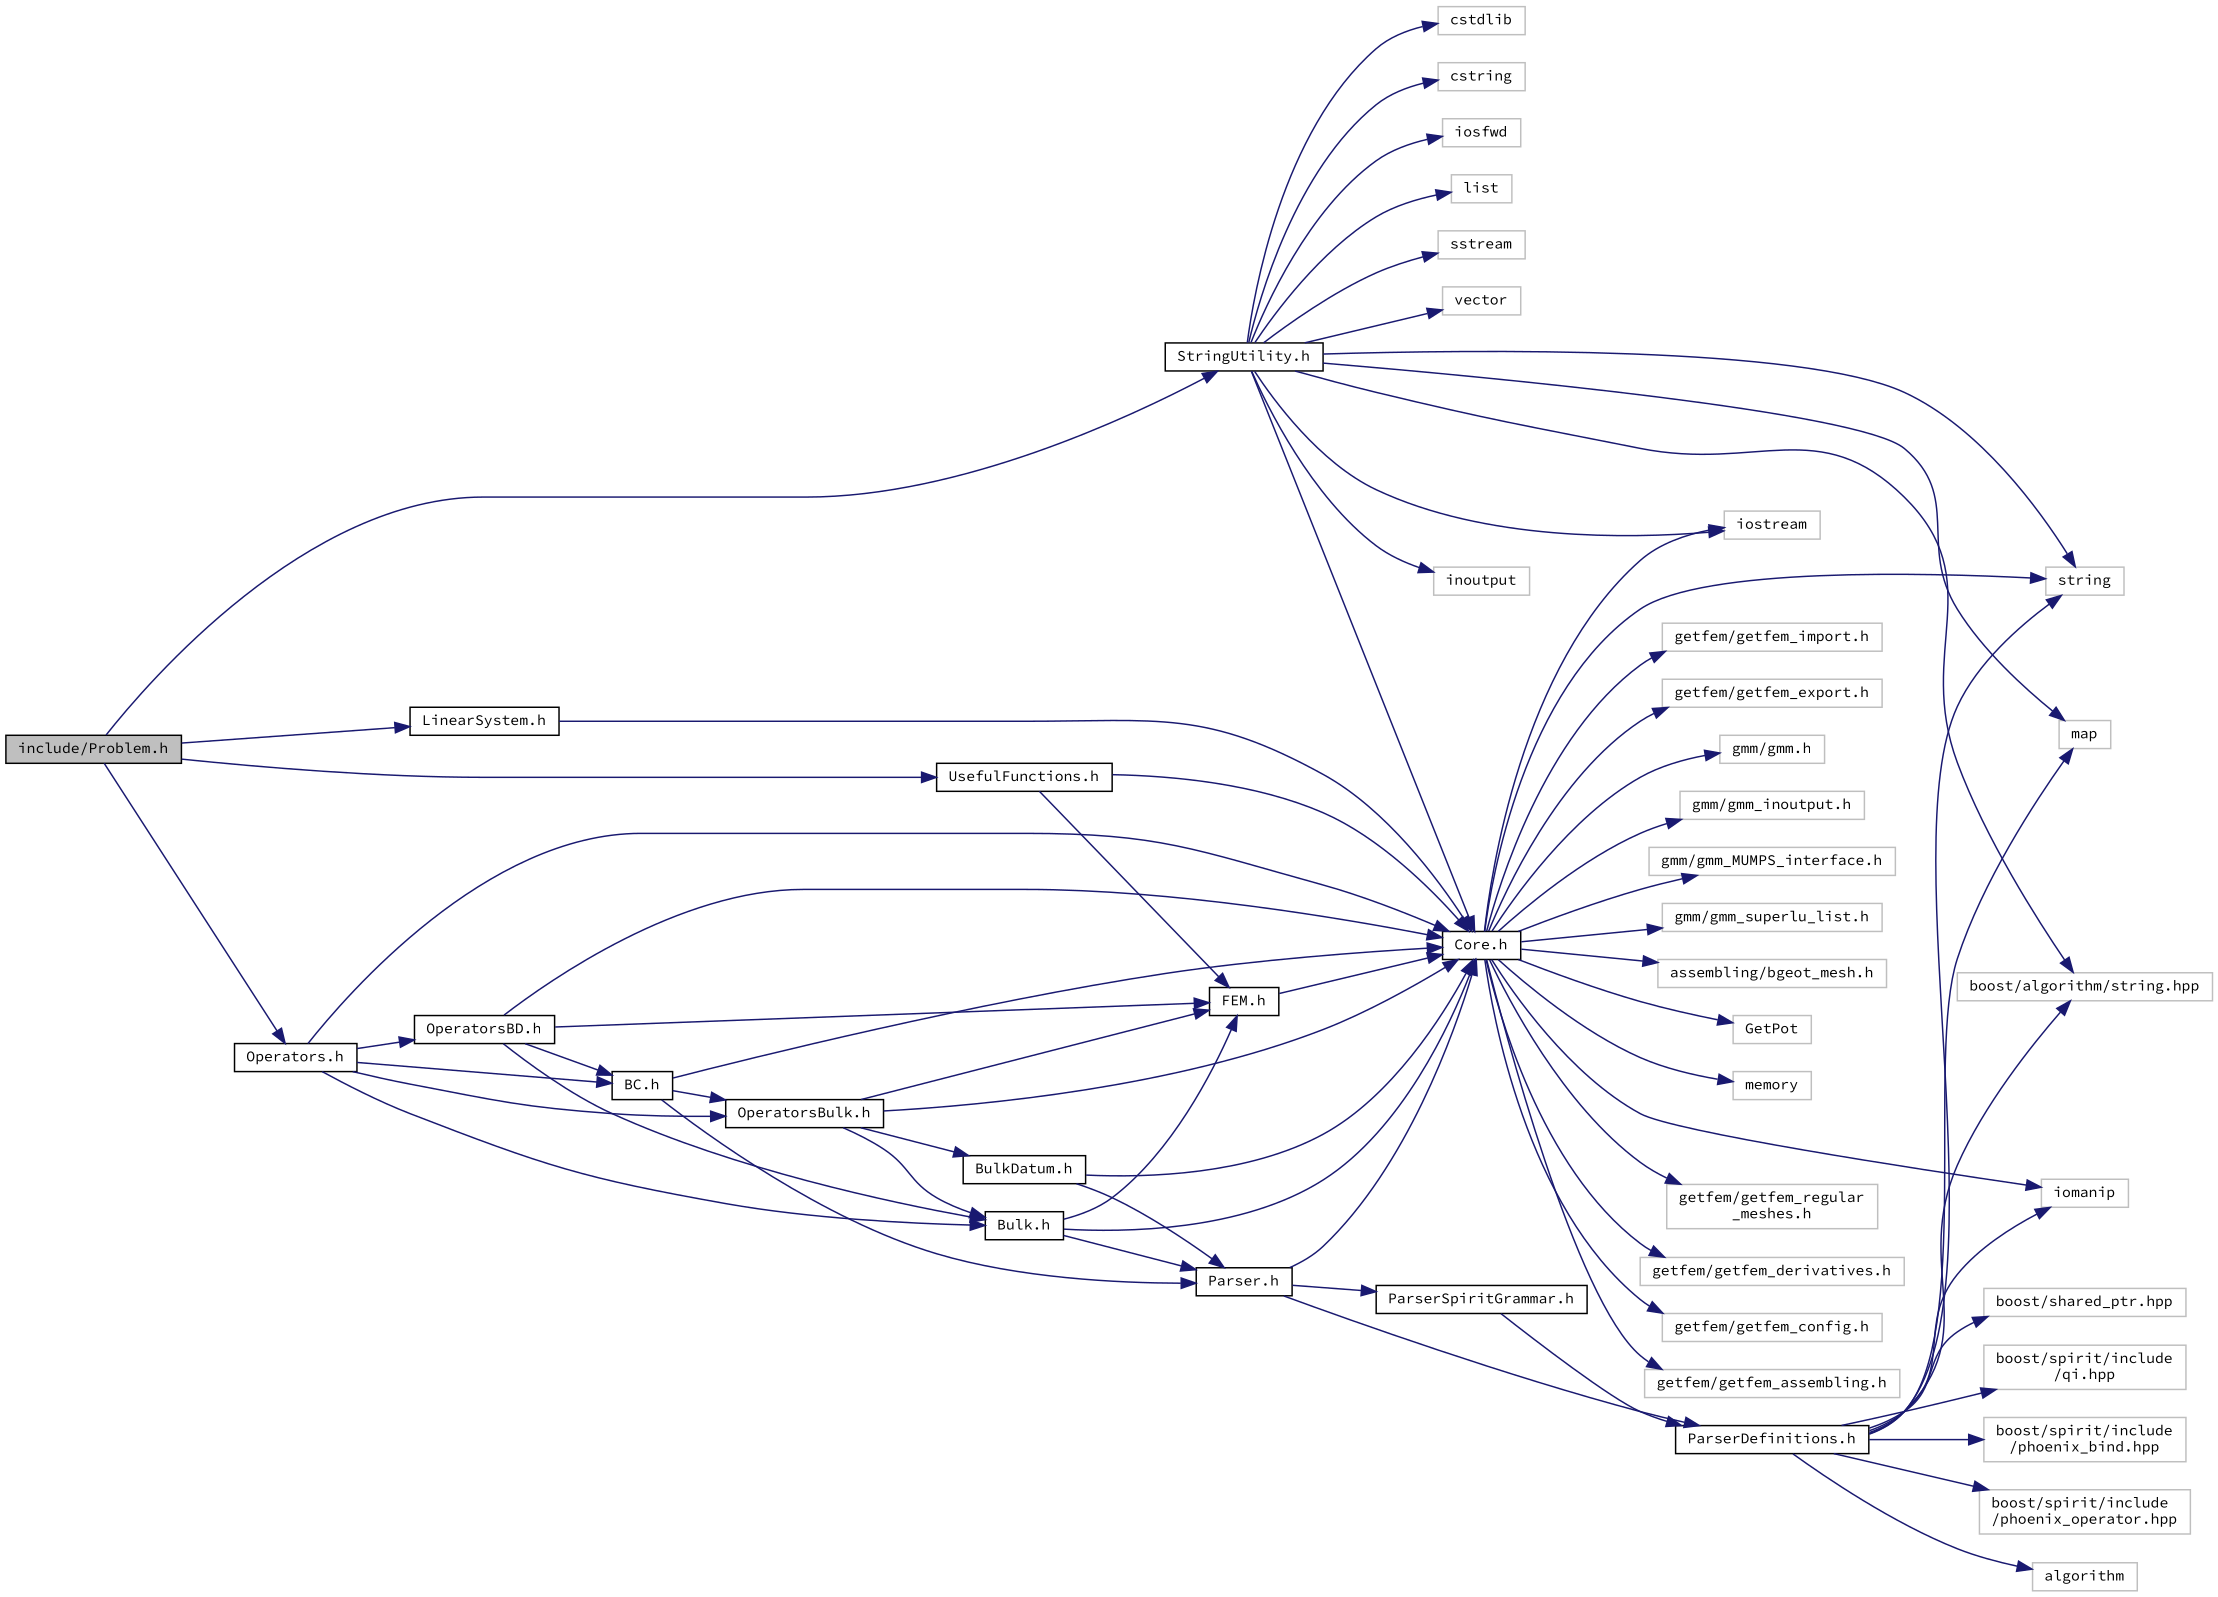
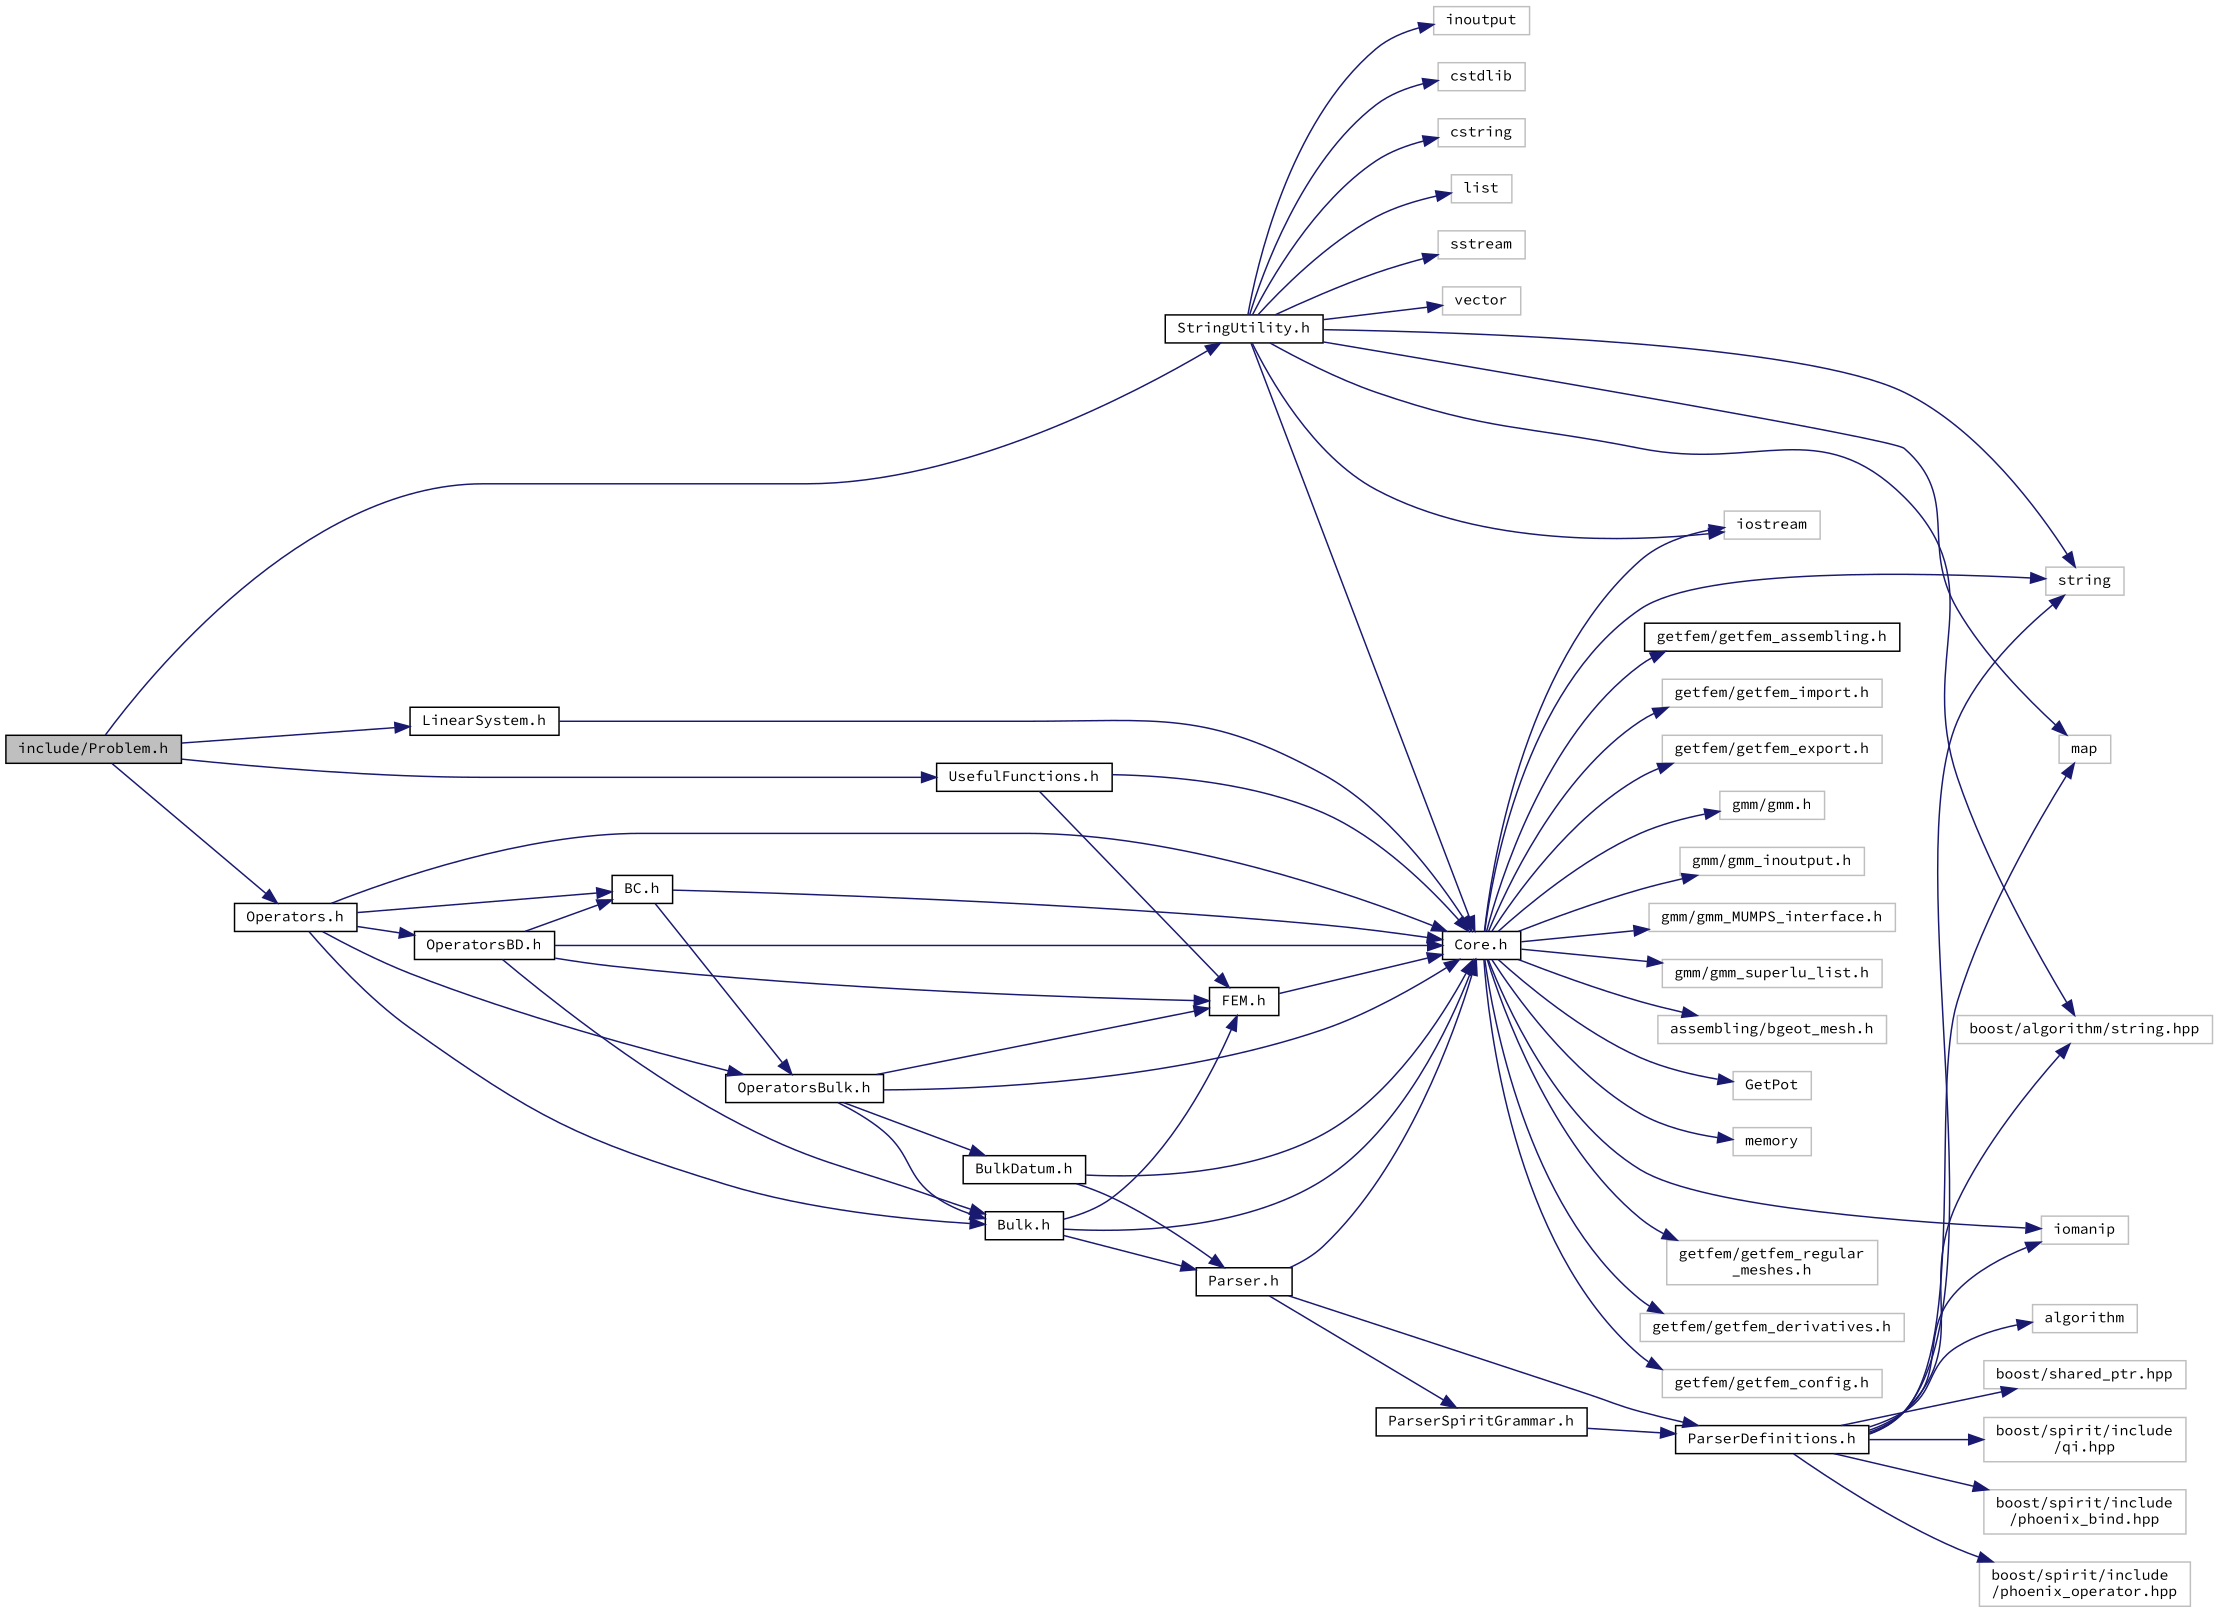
(1482, 133) -> none
(904, 1242) -> none
(1772, 1384) -> (1772, 637)
